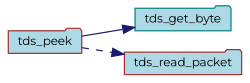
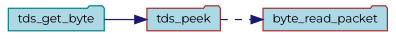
(102, 33) -> (119, 20)
(183, 63) -> (325, 20)
